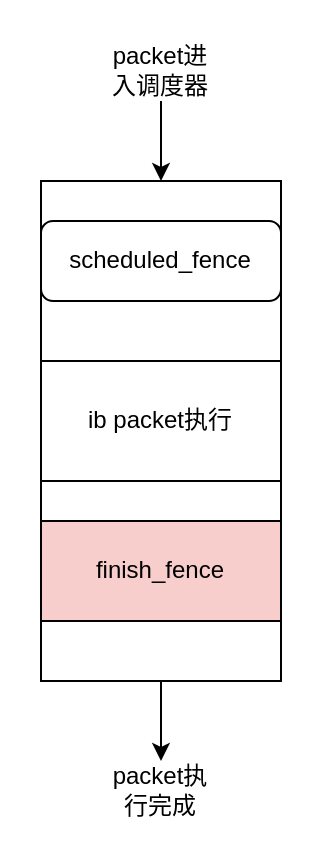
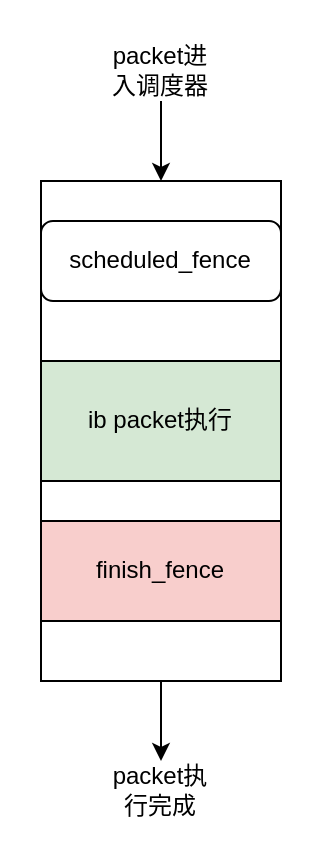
(161, 421) -> (161, 421)
